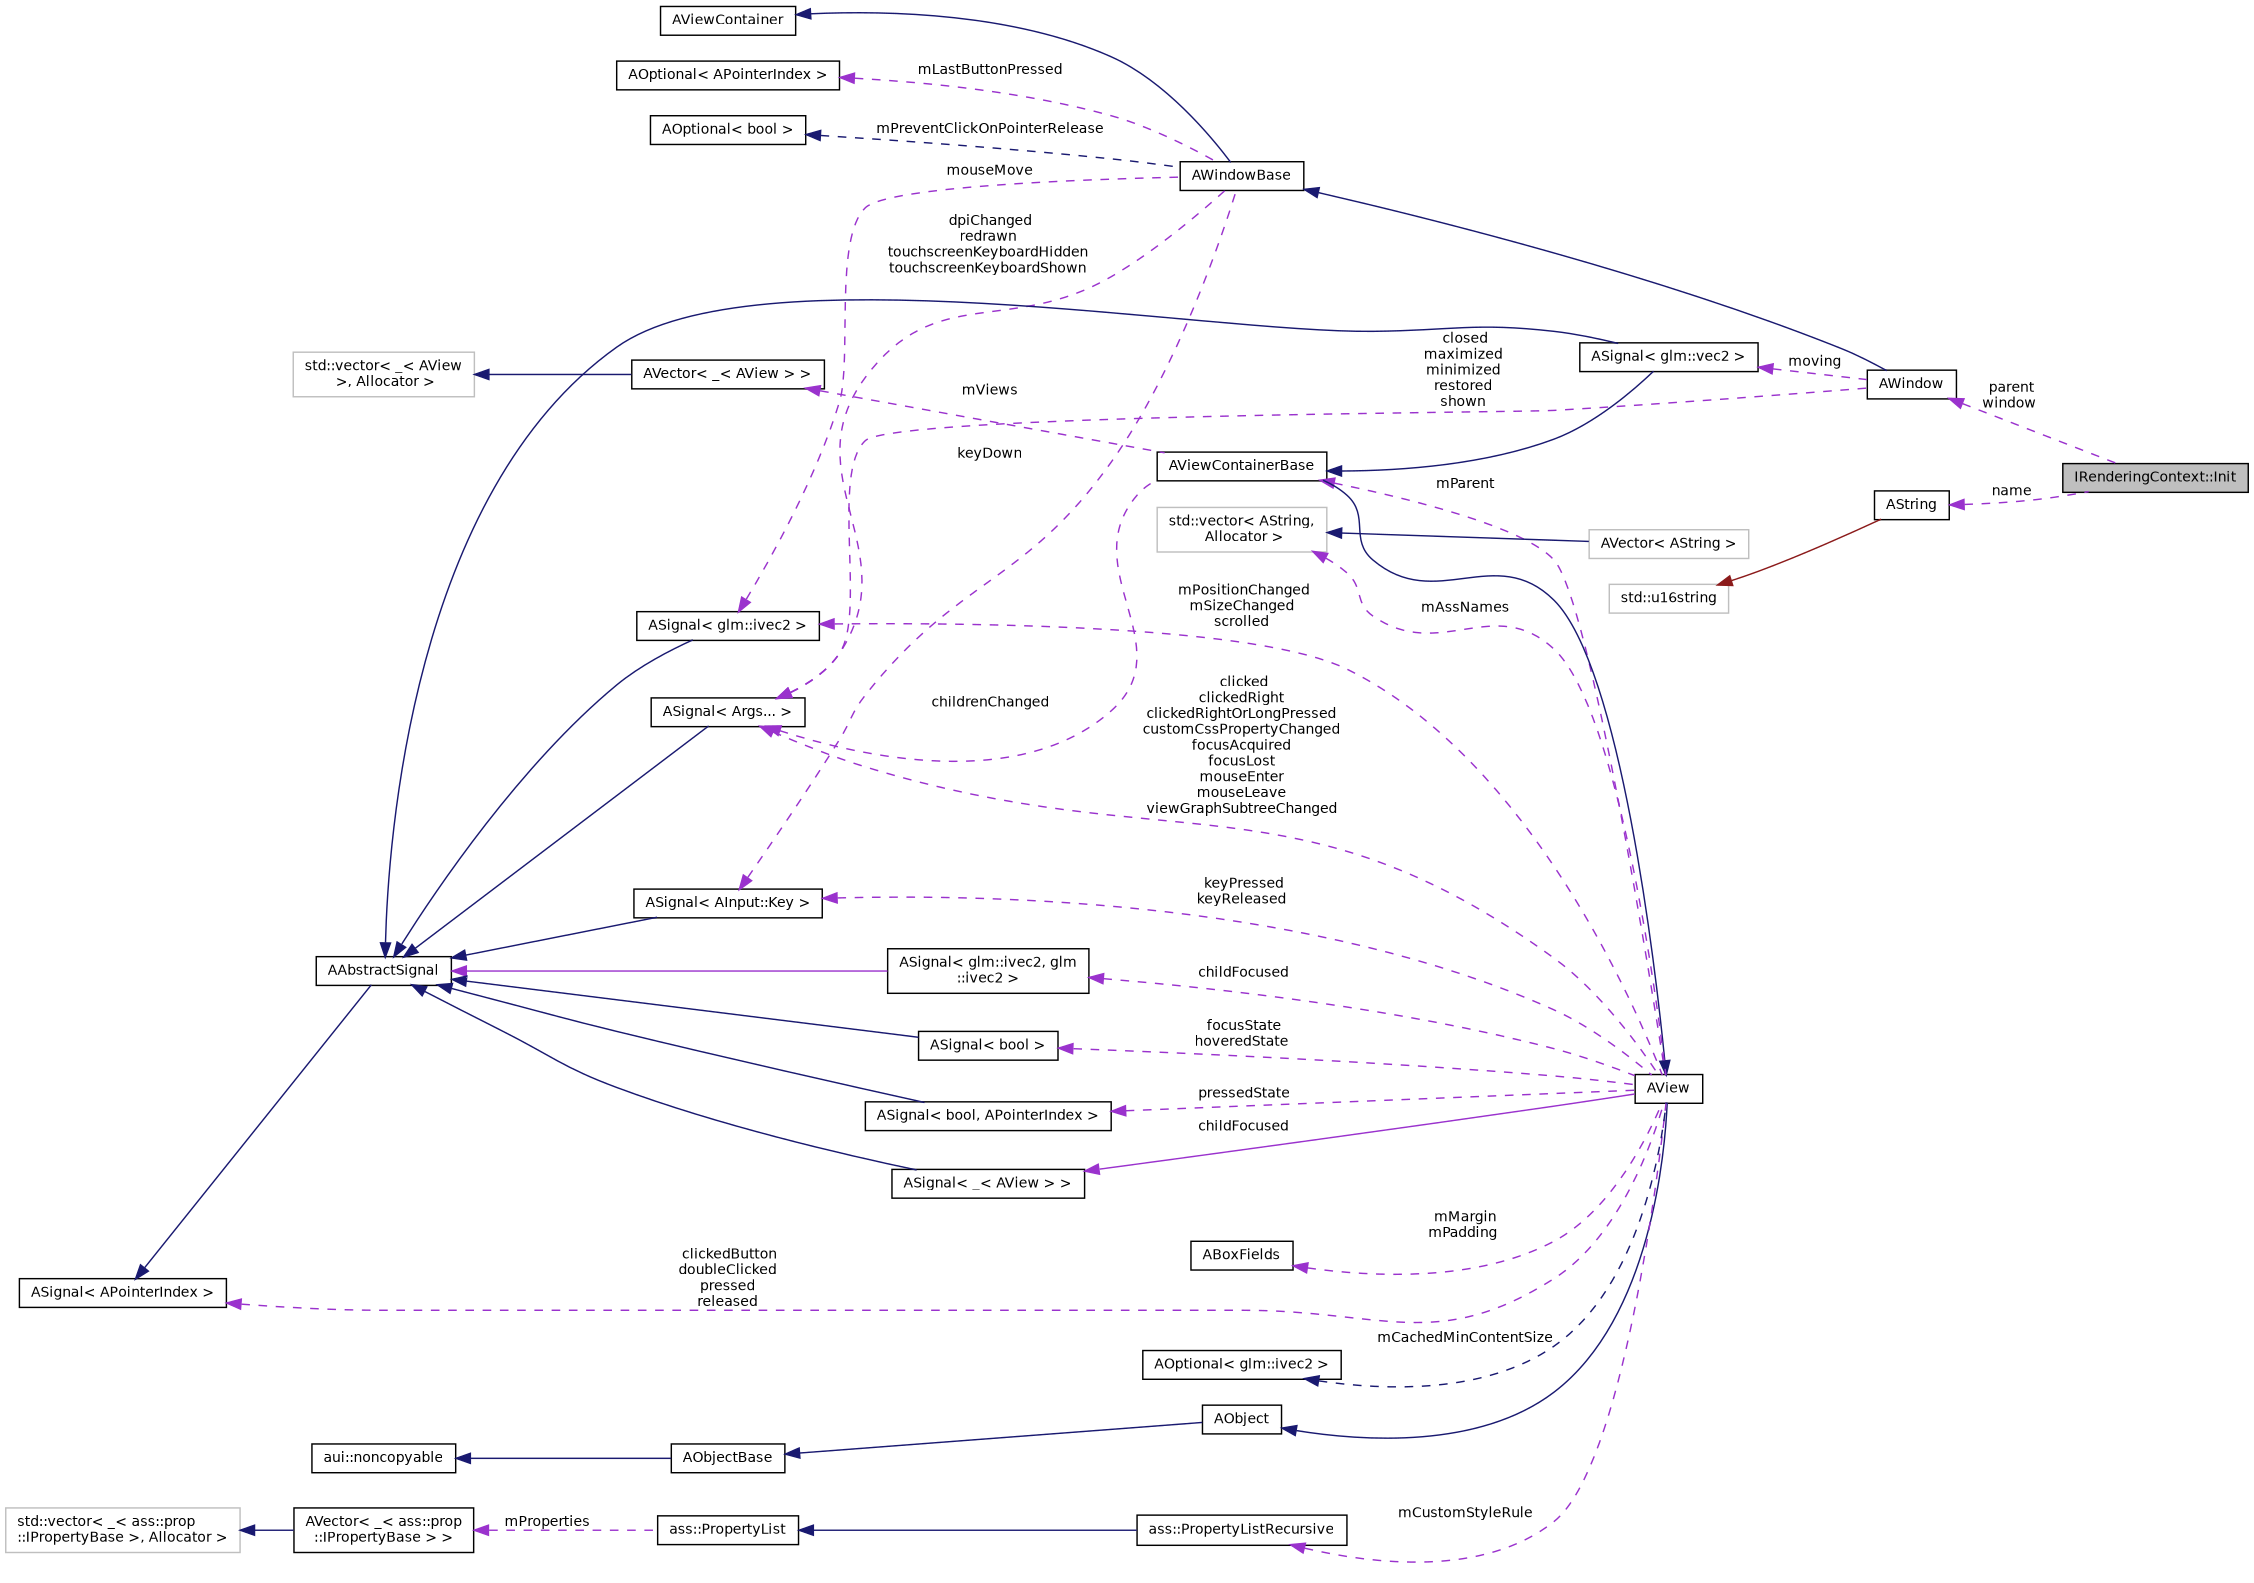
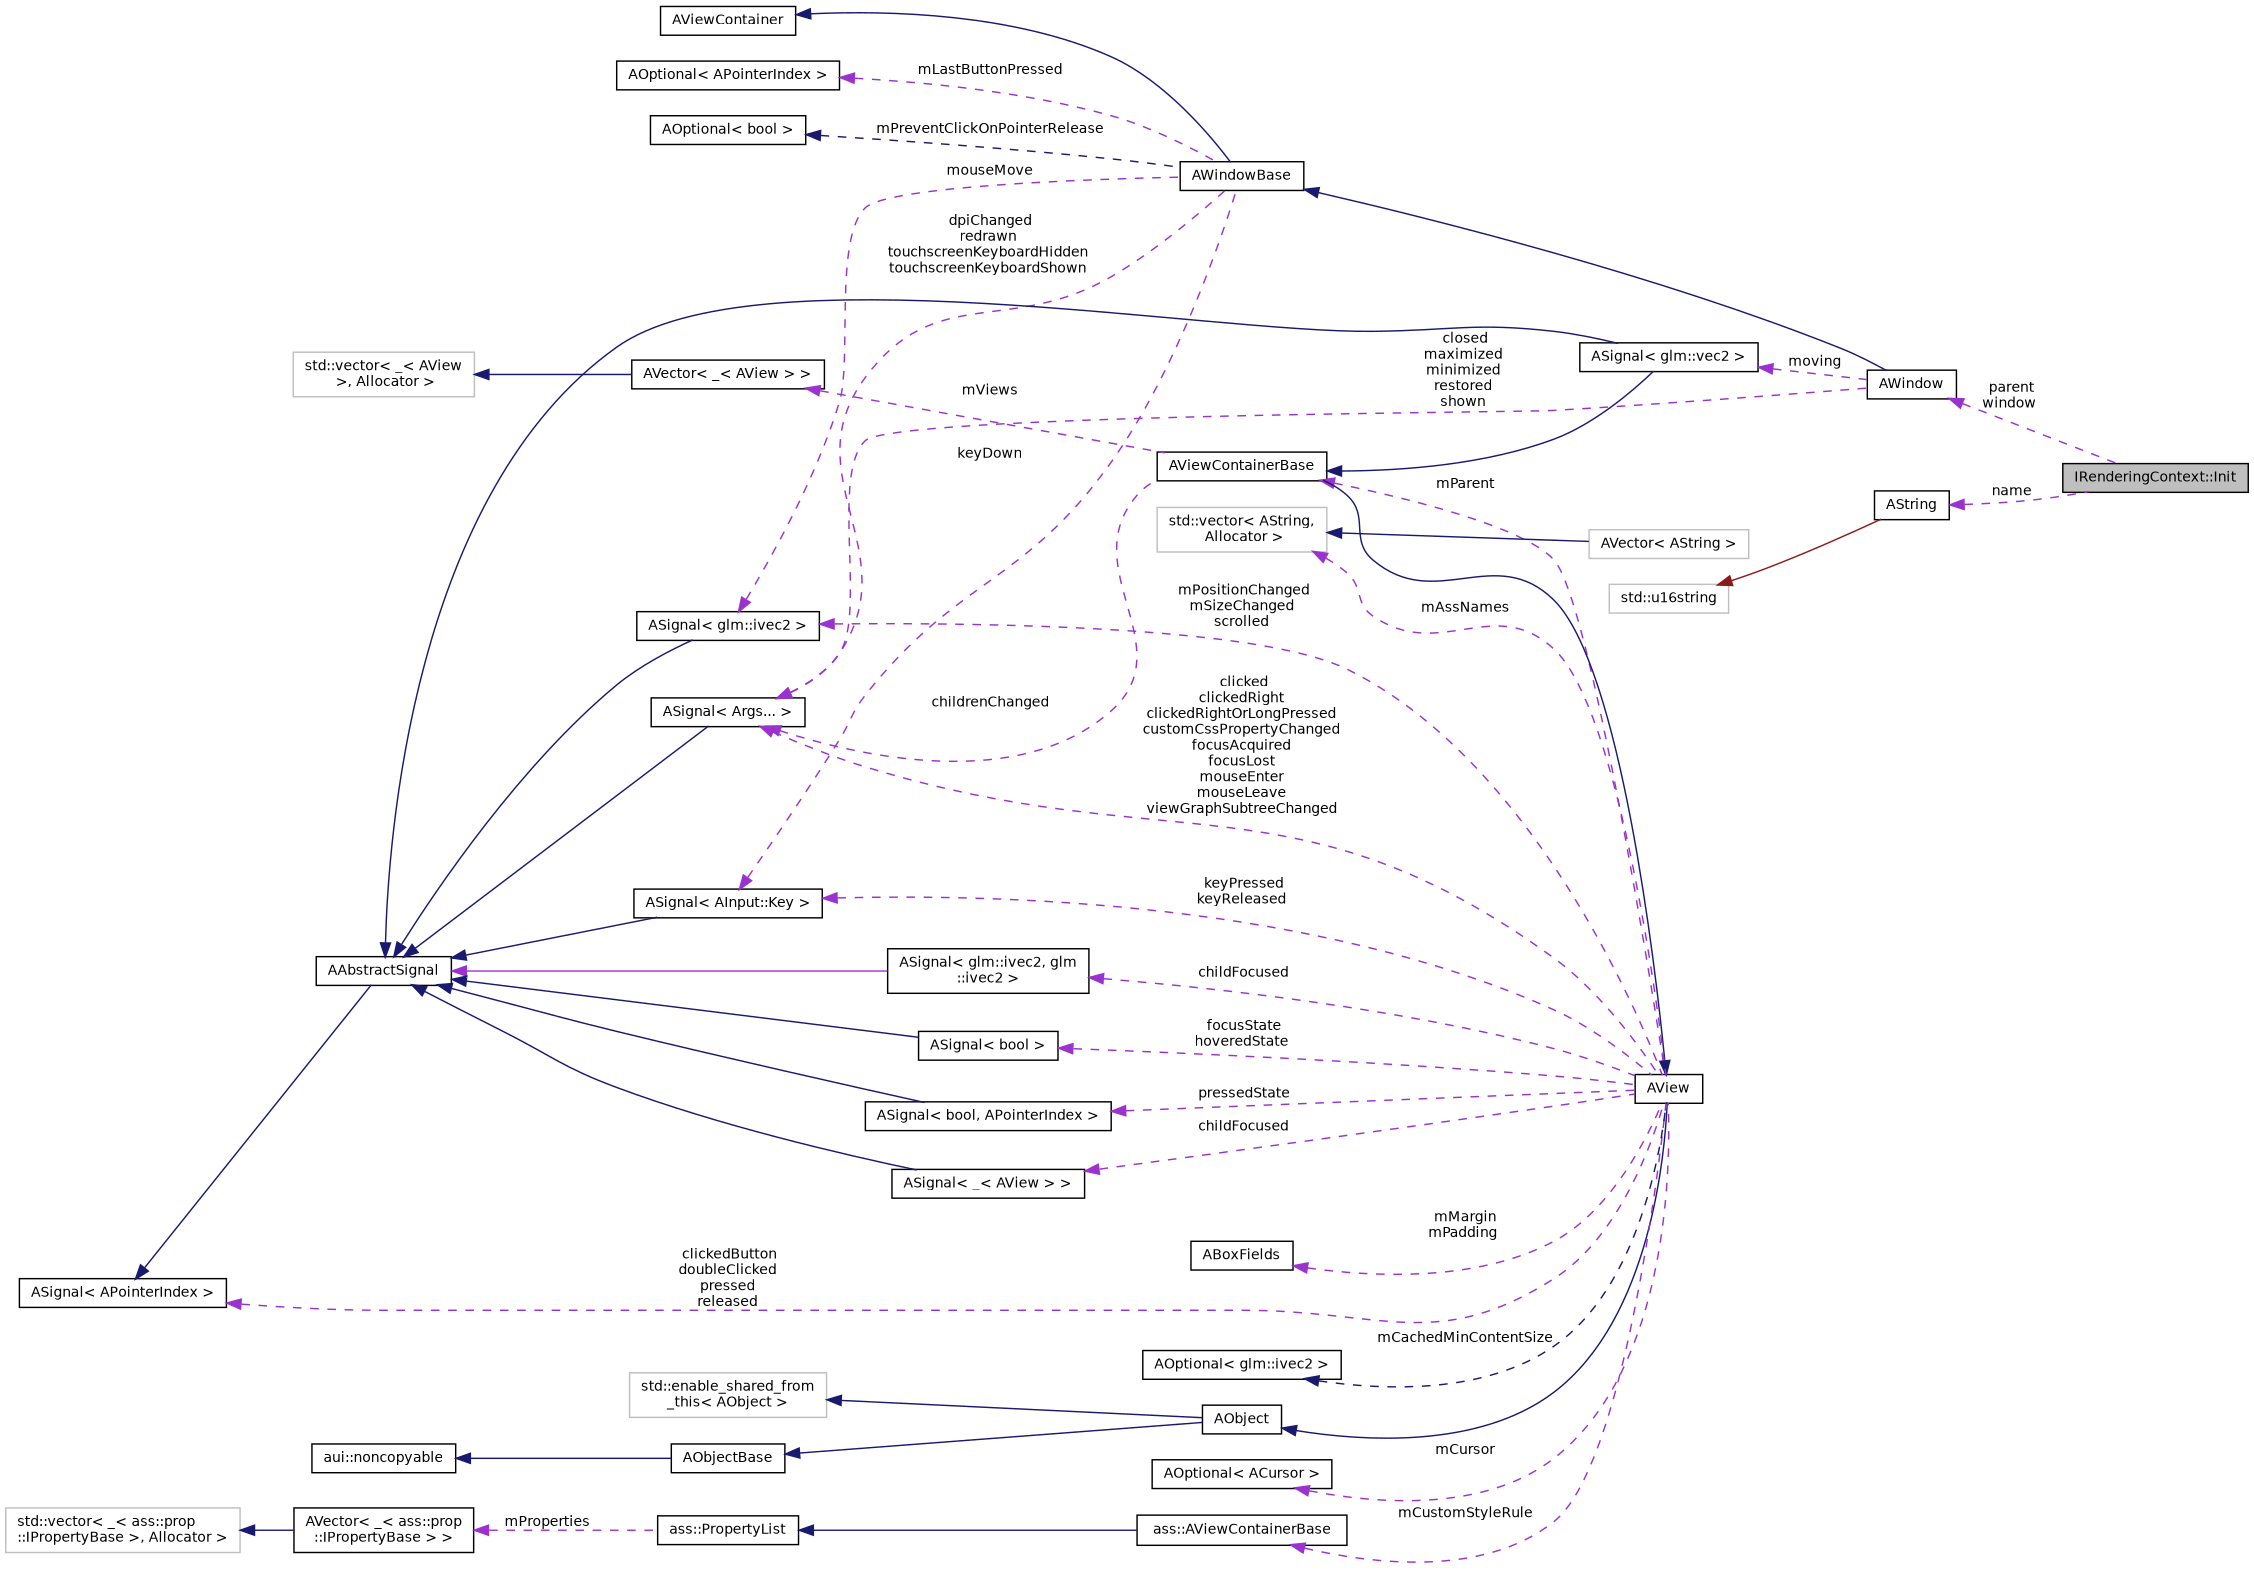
(1367, 1133) -> (1367, 1133)
none -> (728, 1395)
none -> (1242, 1474)
(1242, 1530) -> (1242, 1530)
